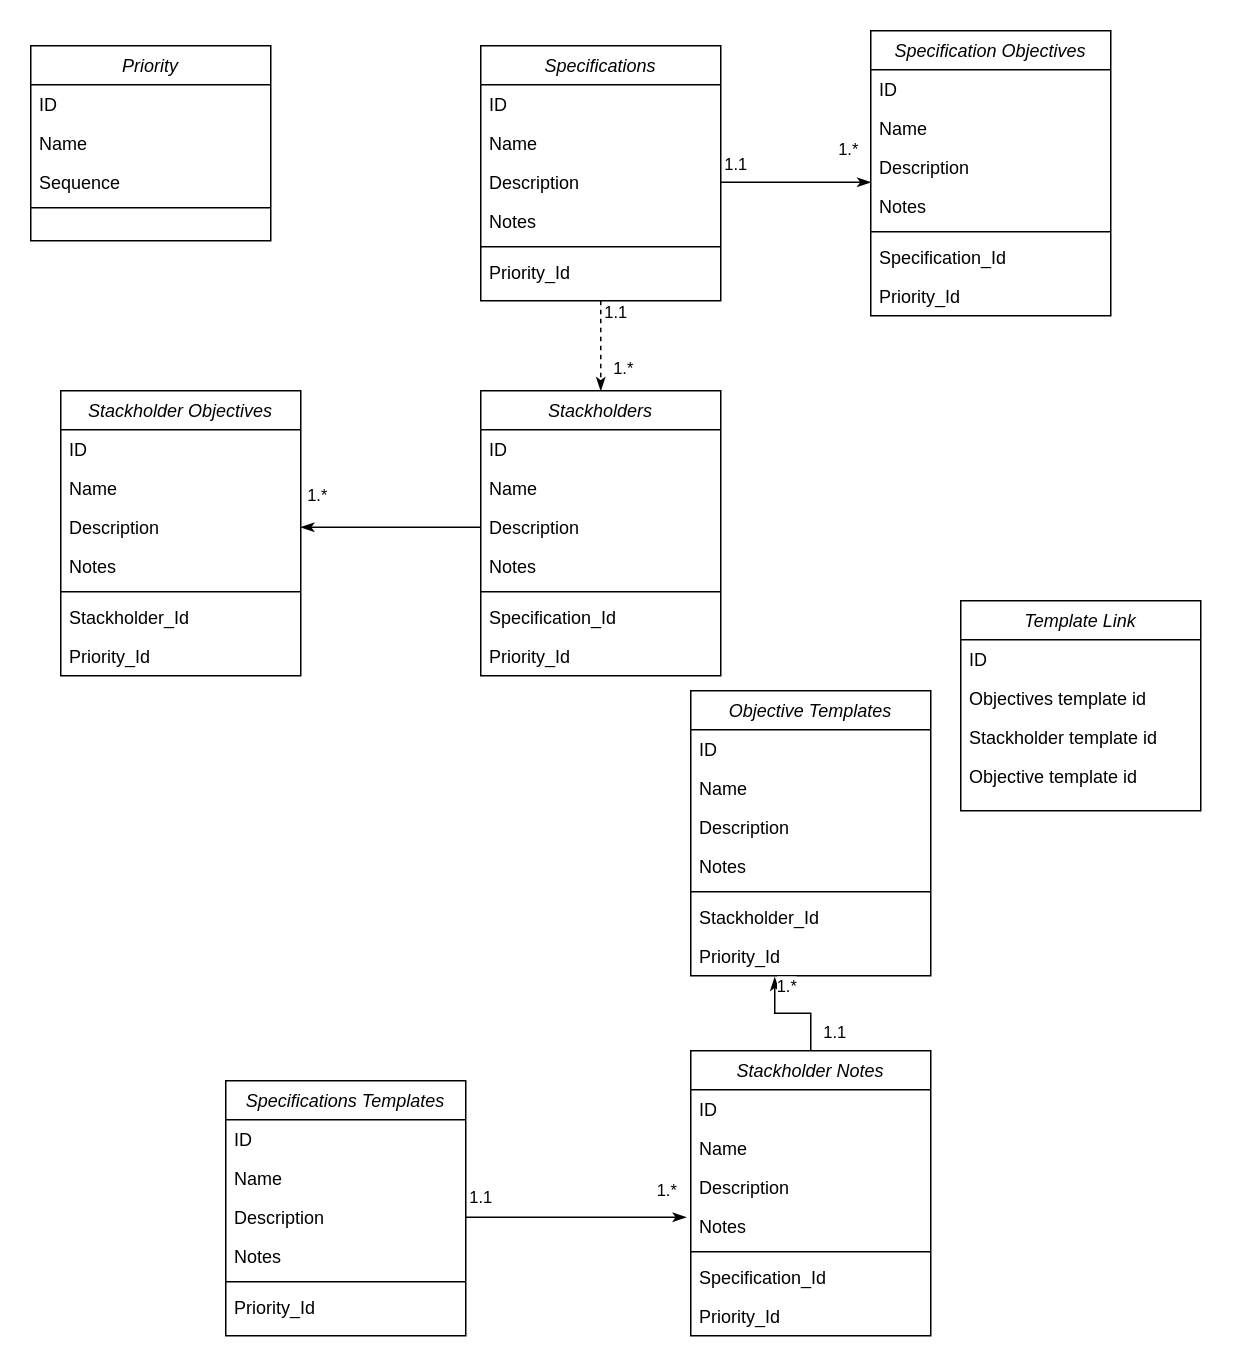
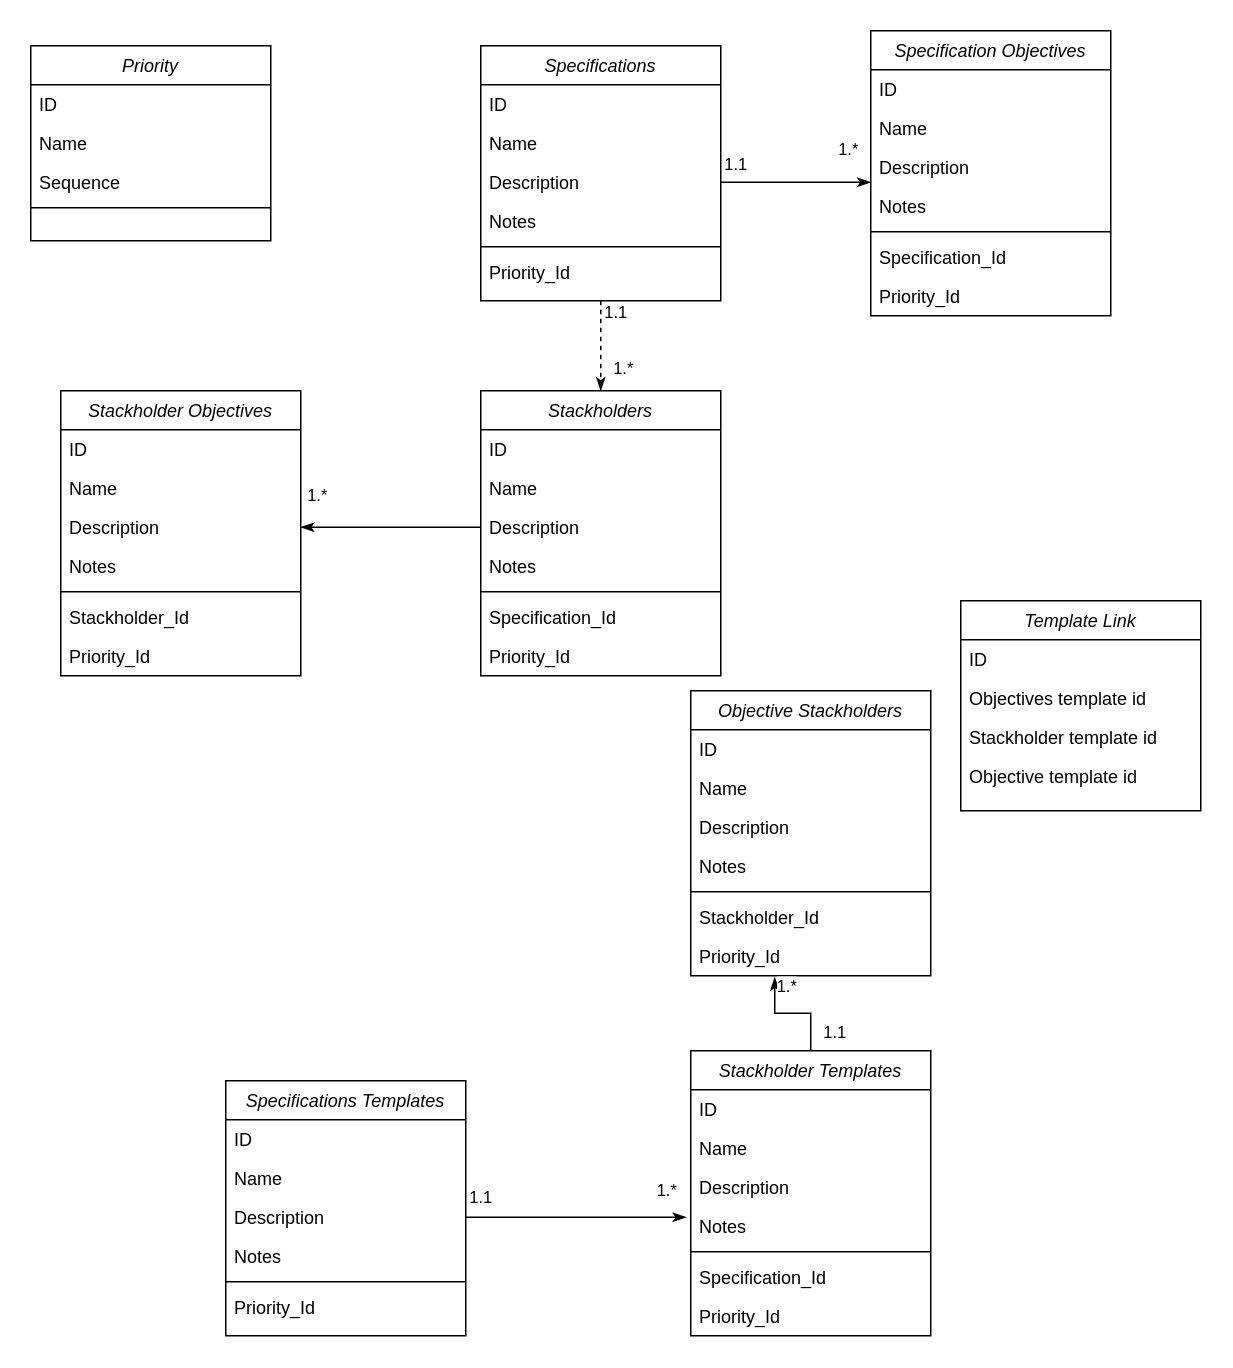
(810, 711) -> (810, 711)
(810, 1071) -> (810, 1071)
